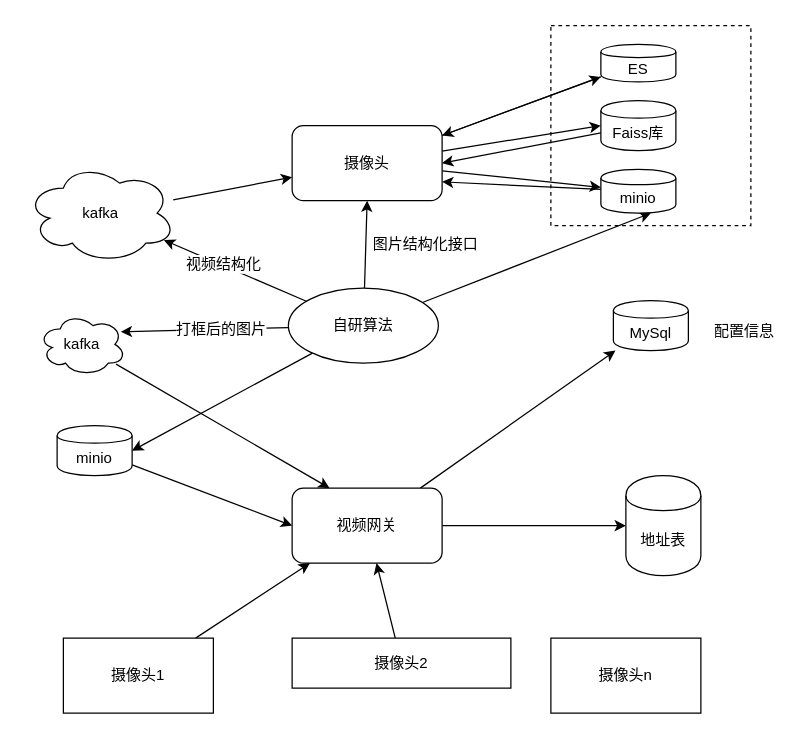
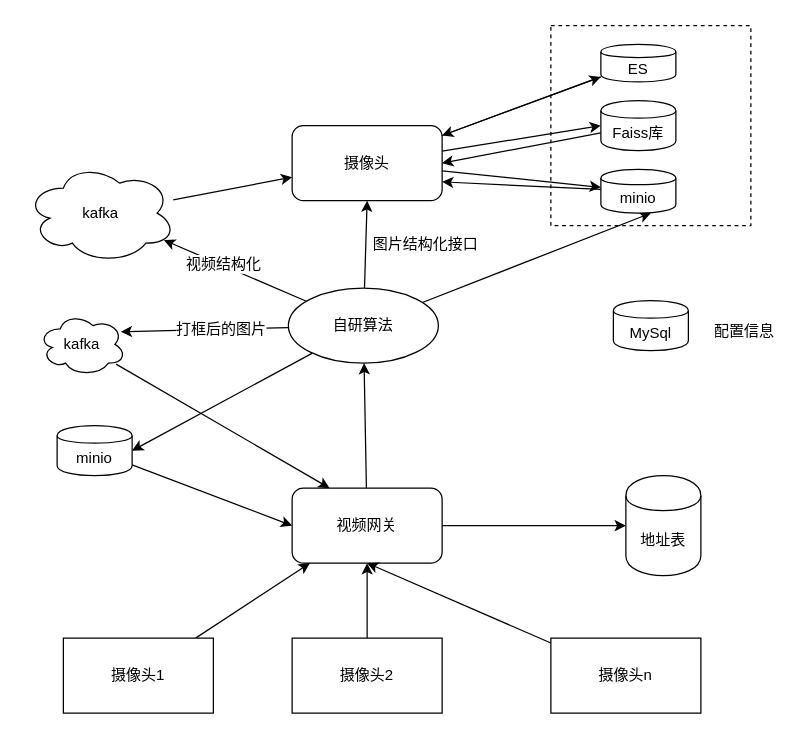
(514, 422) -> (365, 430)
none -> (462, 605)
(401, 663) -> (367, 676)
